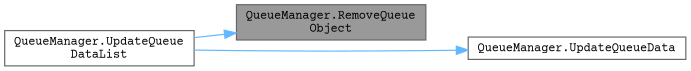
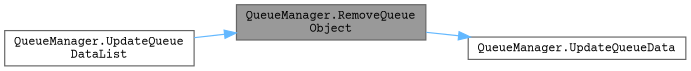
(325, 51) -> (442, 34)
